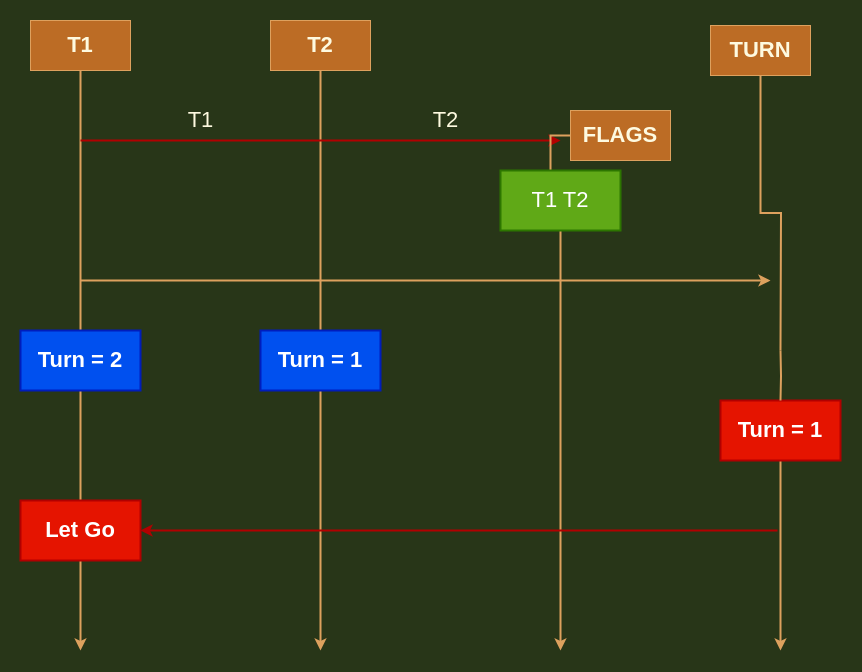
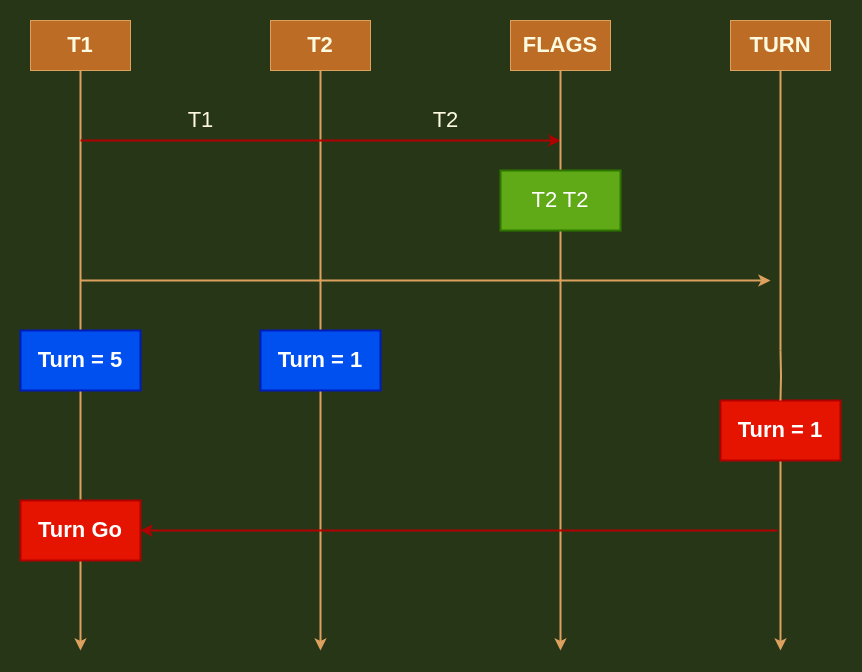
(761, 51) -> (781, 46)
(621, 136) -> (561, 46)
(561, 201) -> (561, 201)
(81, 361) -> (81, 361)
(81, 531) -> (81, 531)
